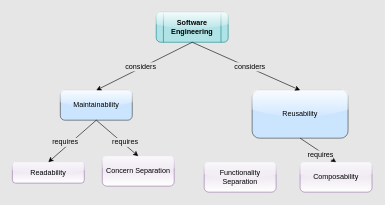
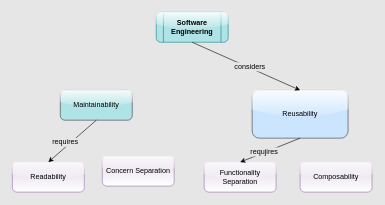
(146, 66) -> none
(96, 105) -> (96, 105)
(117, 138) -> none
none -> (271, 150)
(317, 150) -> none
(48, 173) -> (48, 177)
